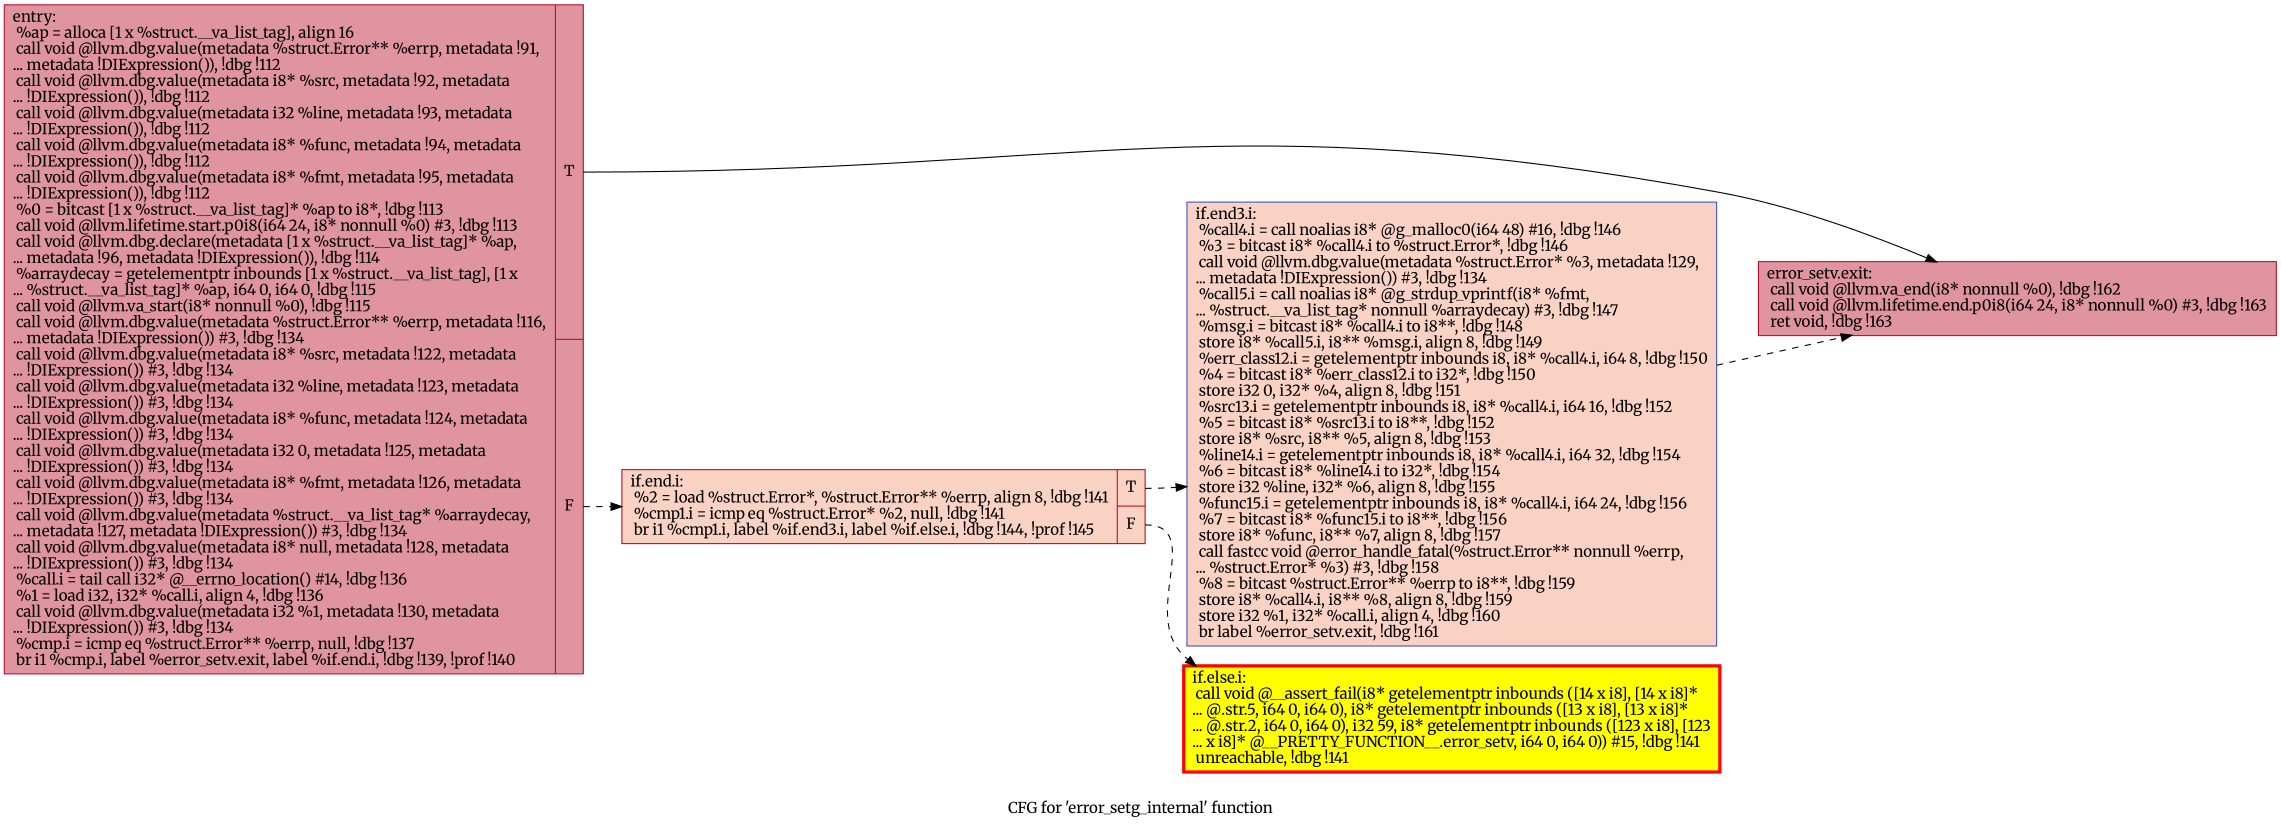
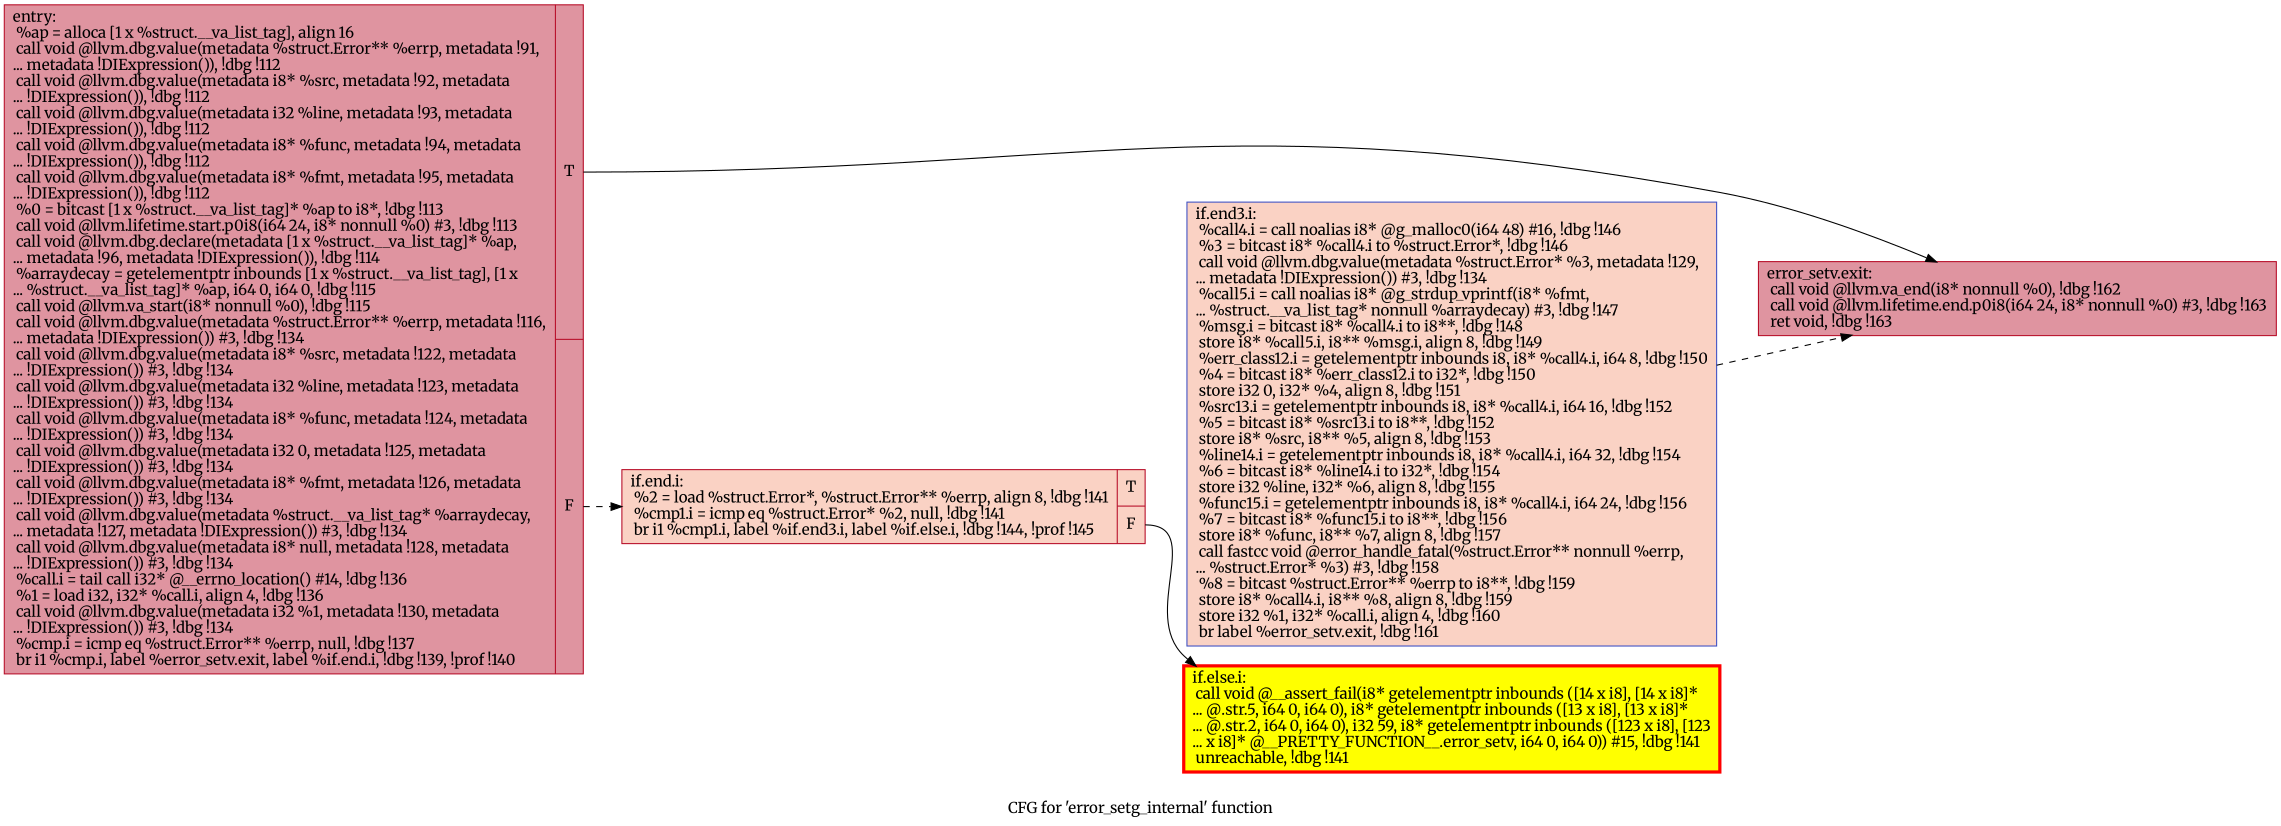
(1161, 488) -> none
(1169, 587) -> (1169, 587)
